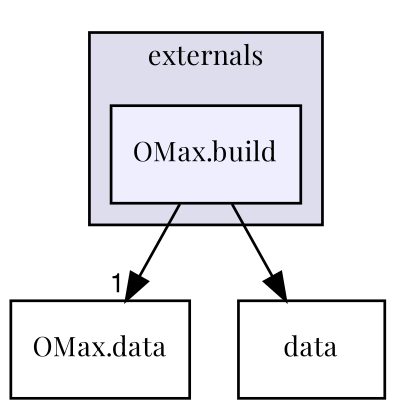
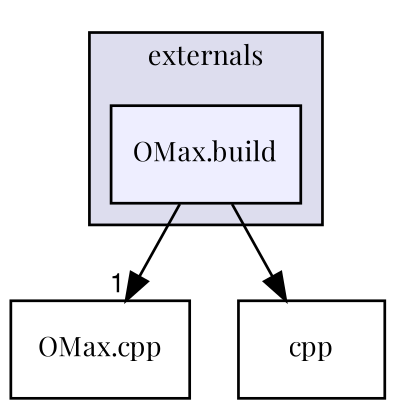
(100, 350) -> (100, 350)
(312, 350) -> (312, 350)
